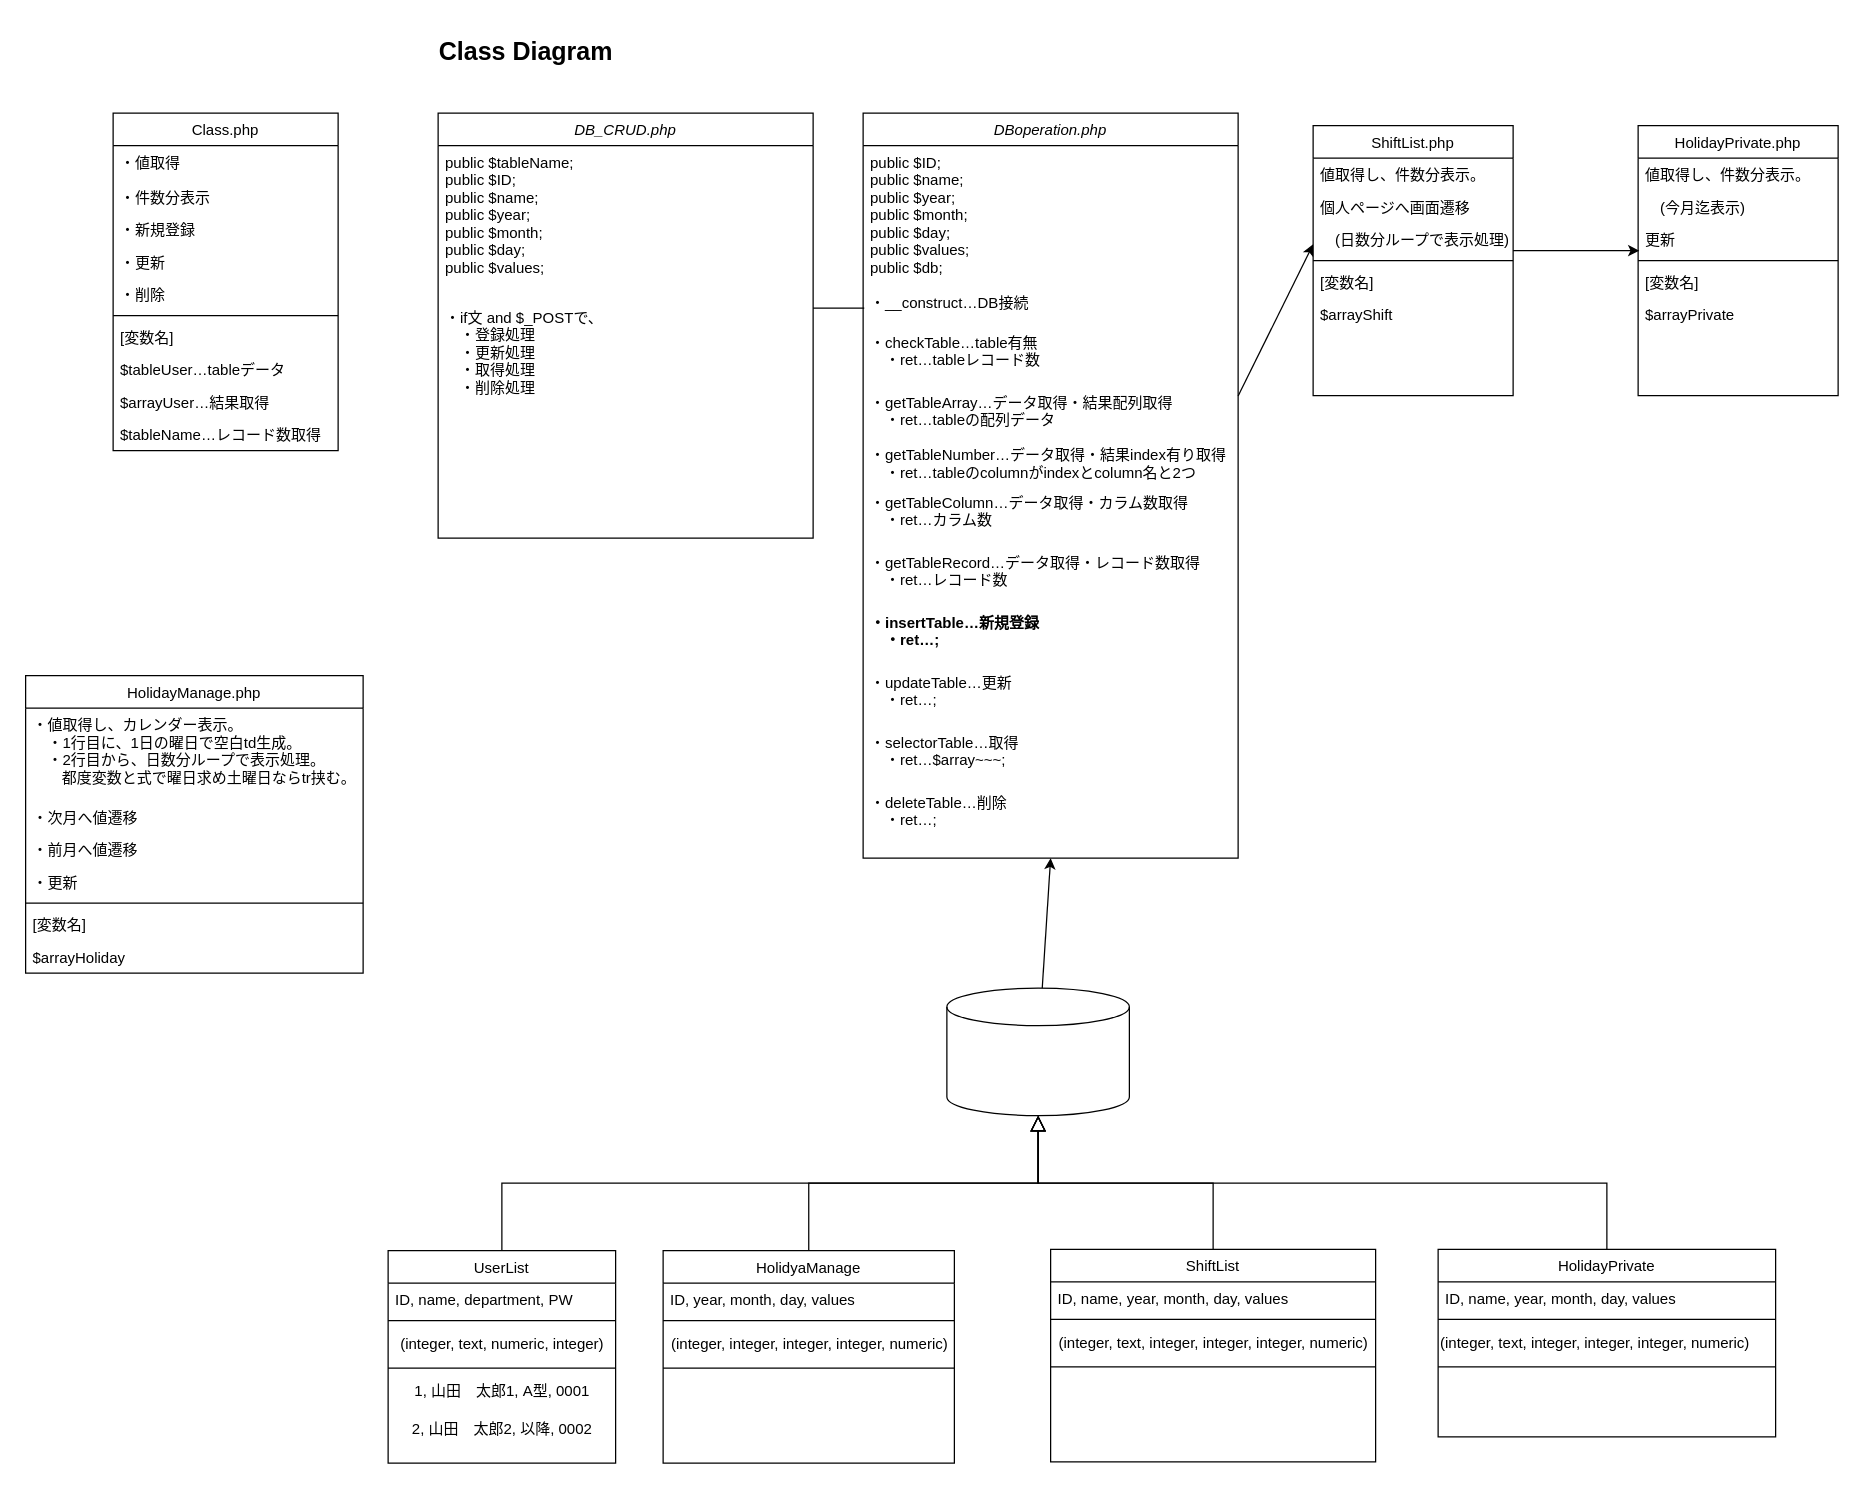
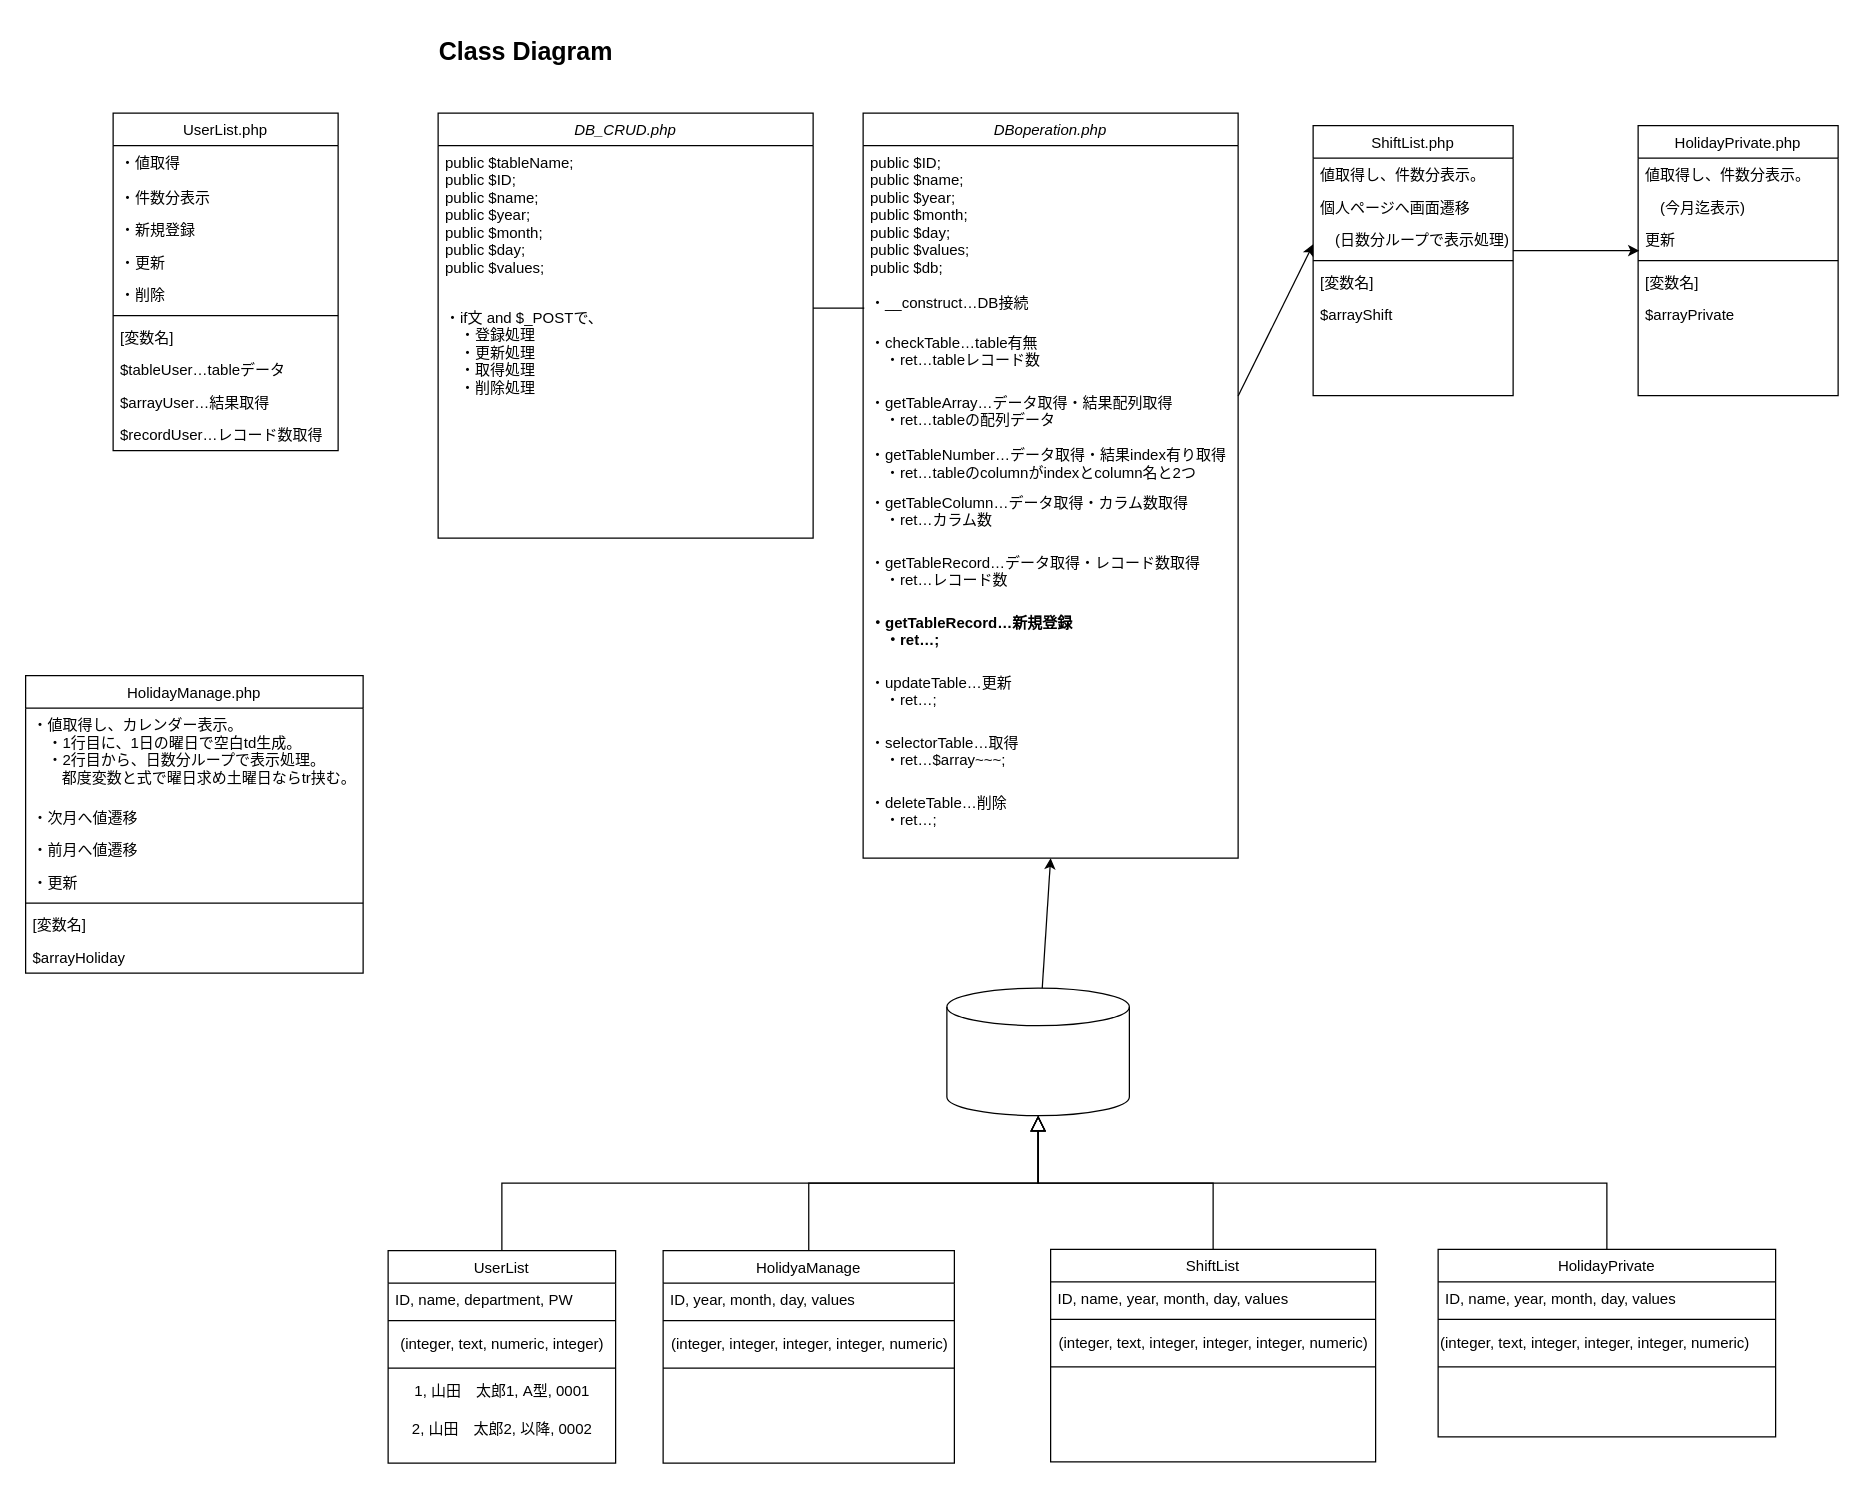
(225, 130) -> (225, 130)
(217, 435) -> (223, 435)
(954, 623) -> (969, 623)
